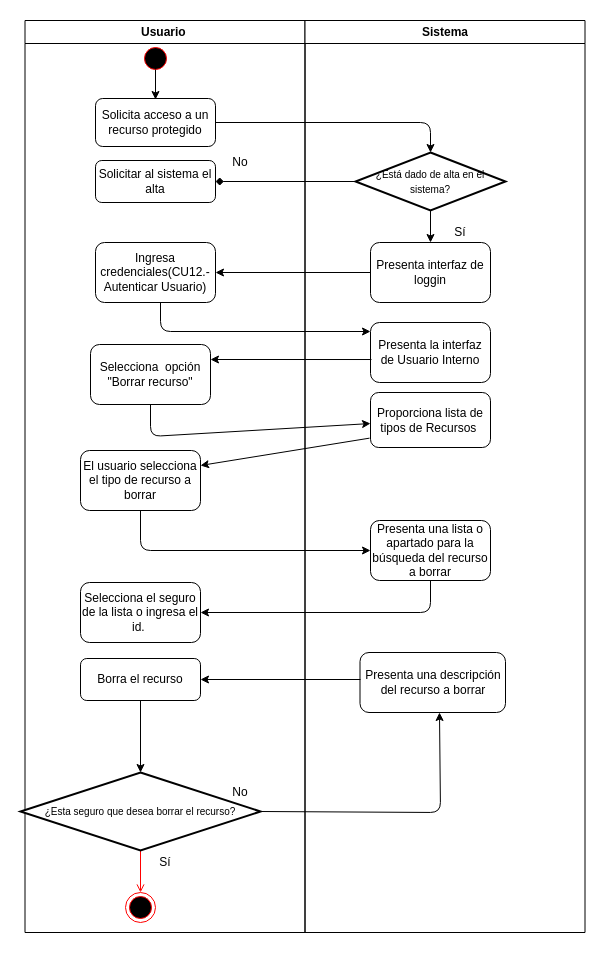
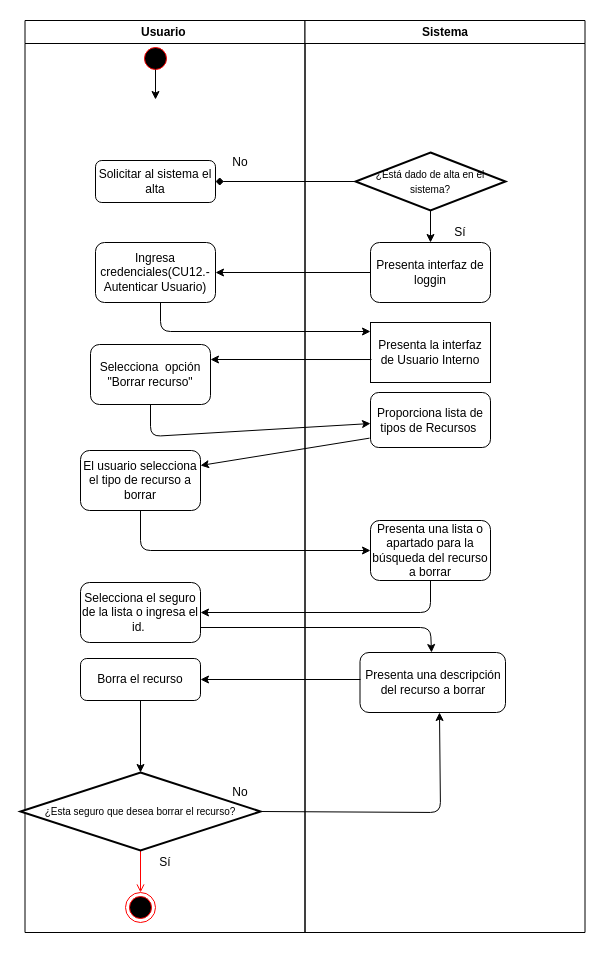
(156, 123) -> none
(330, 123) -> none
(431, 353) -> (431, 353)
none -> (320, 628)
